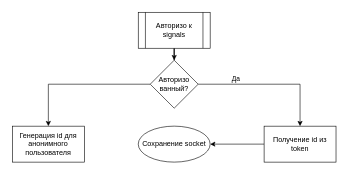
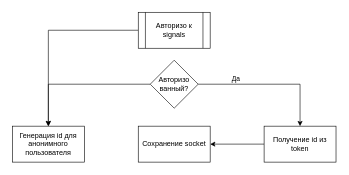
(174, 56) -> (67, 30)
(174, 144) -> (174, 144)
